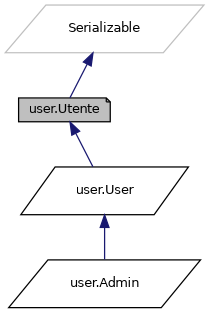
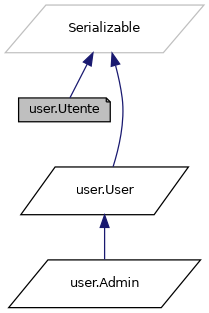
(84, 150) -> (123, 116)
